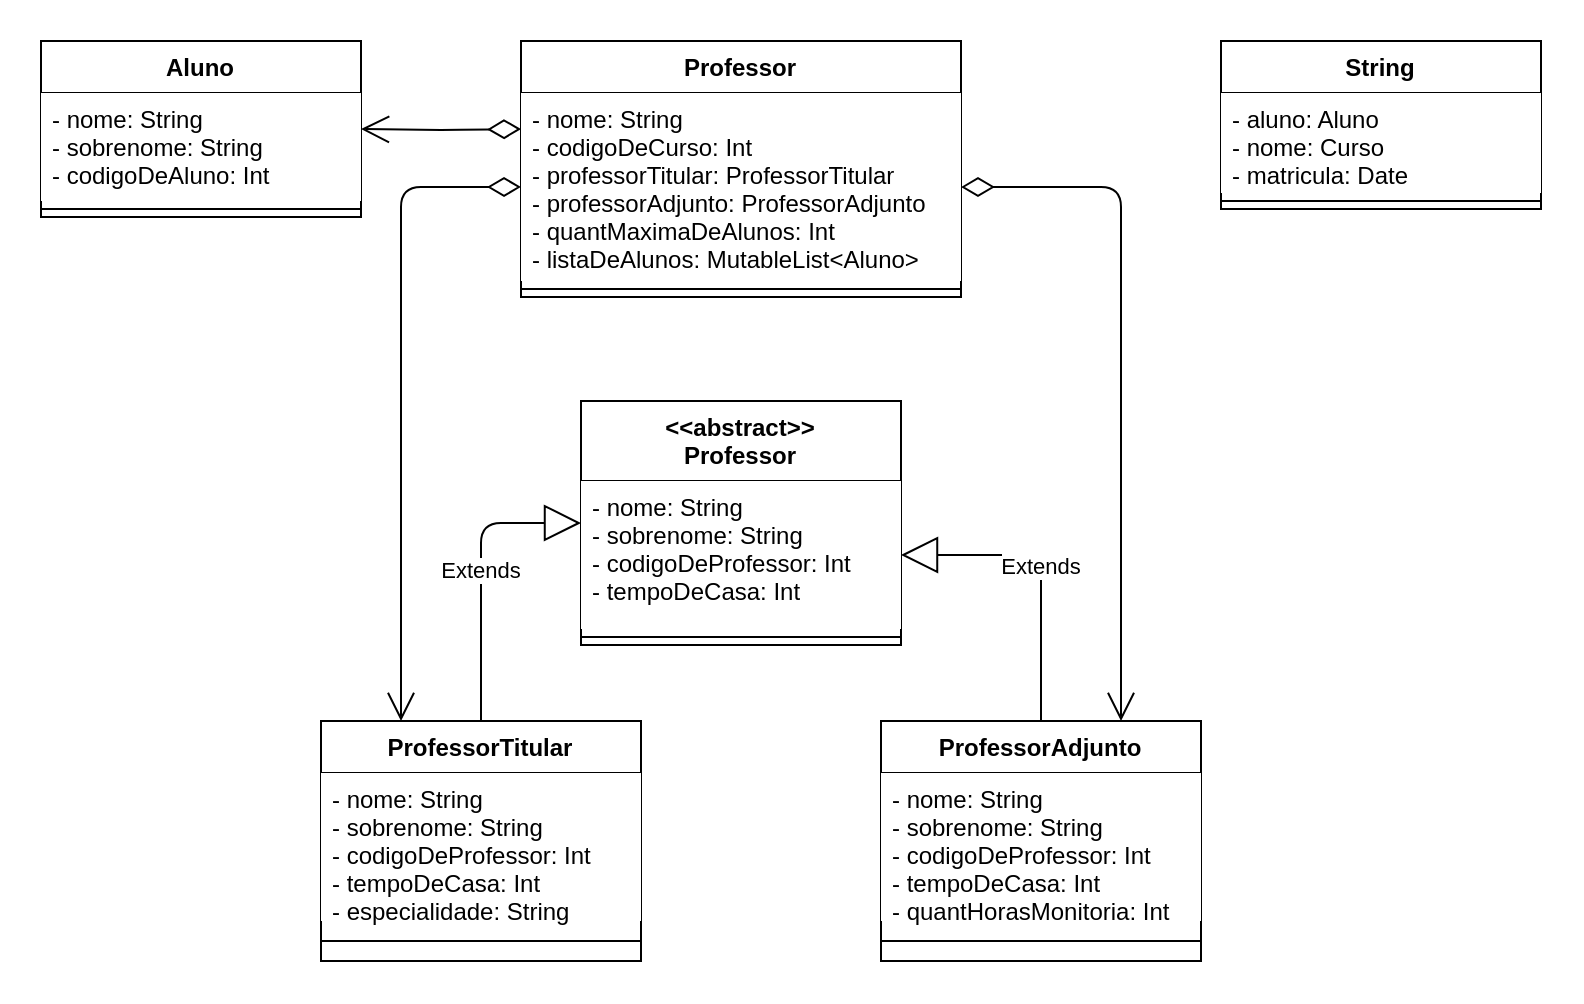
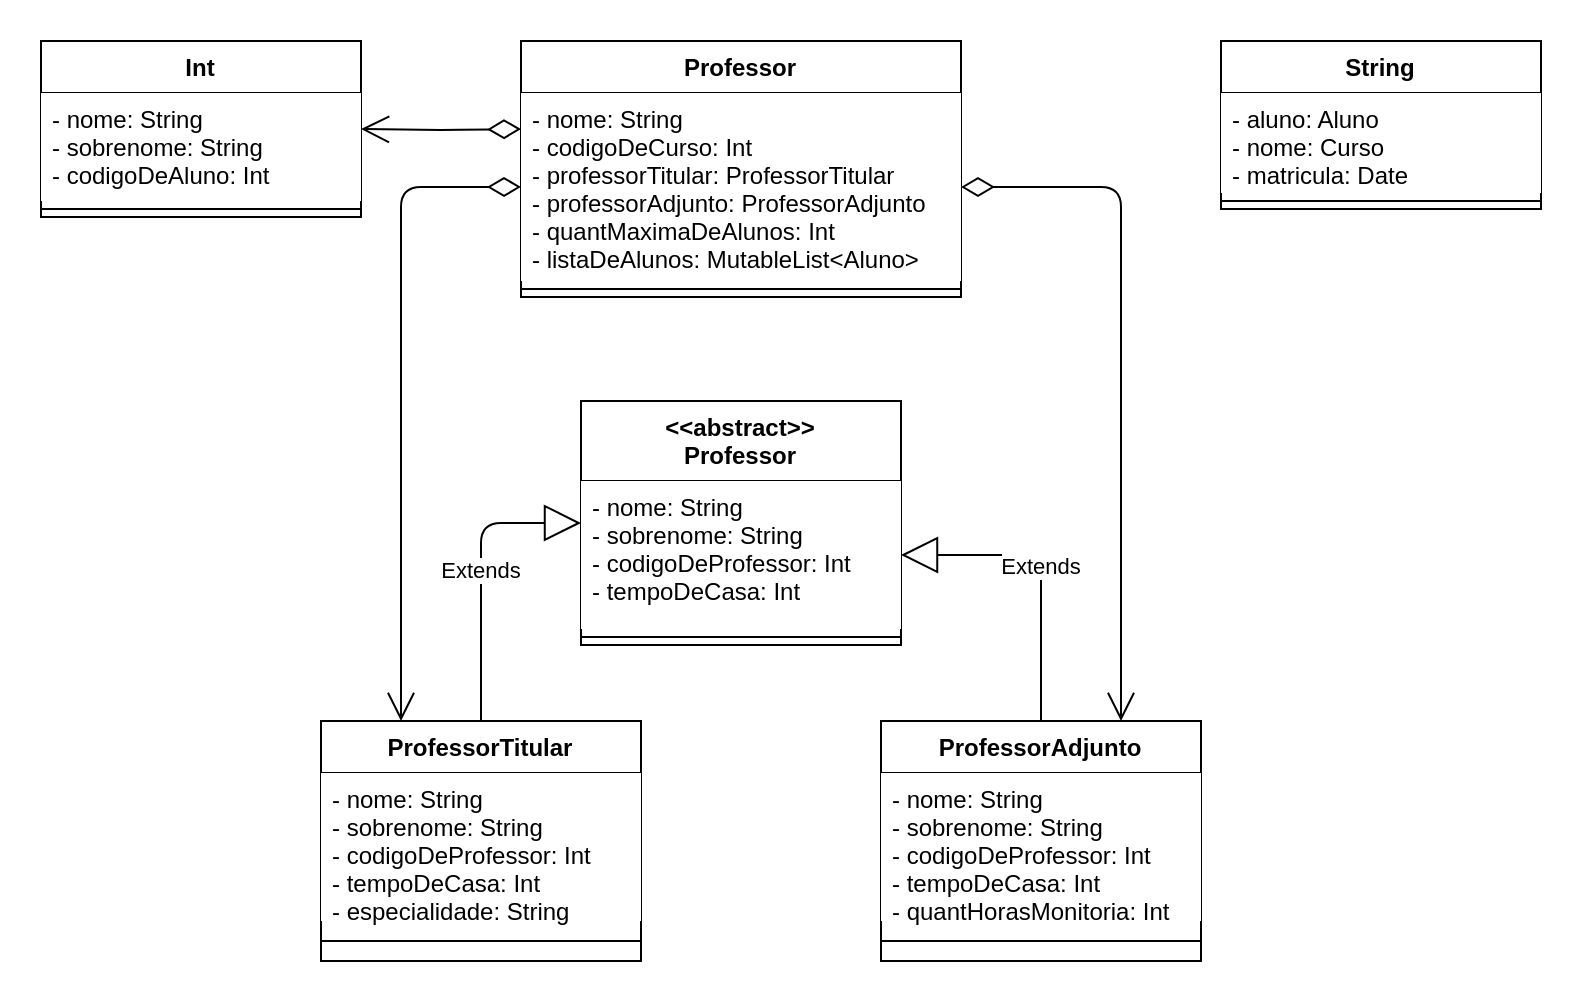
(200, 68) -> (200, 68)
